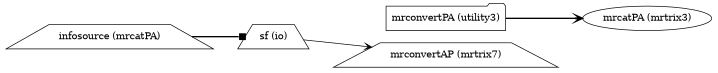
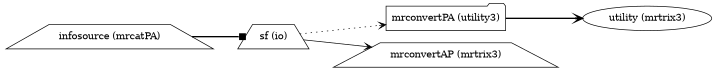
(647, 18) -> (647, 18)
none -> (340, 30)
(446, 55) -> (446, 55)
